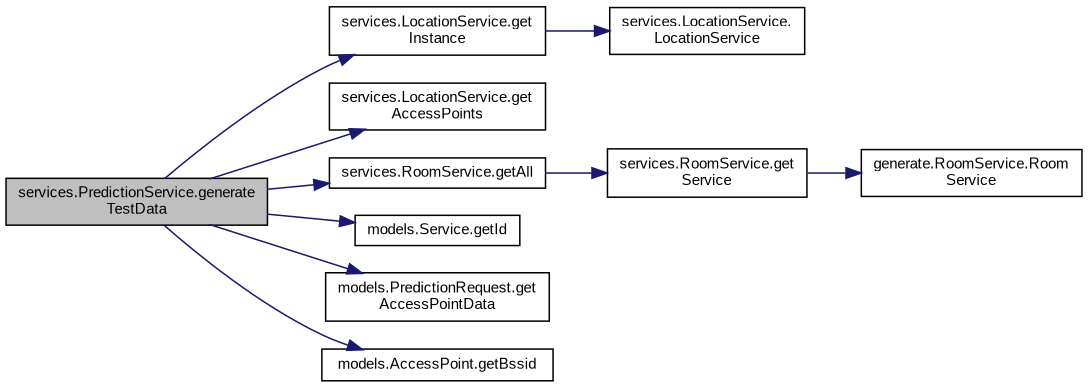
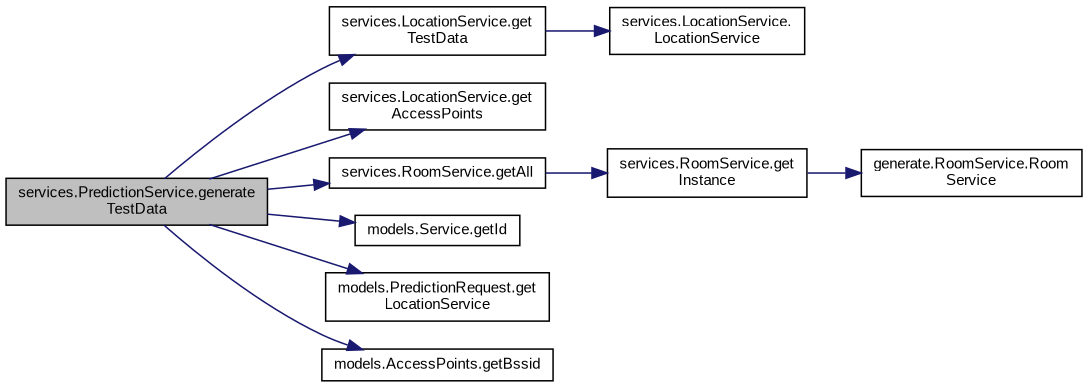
(437, 31) -> (437, 31)
(707, 173) -> (707, 173)
(437, 297) -> (437, 297)
(437, 365) -> (437, 365)
